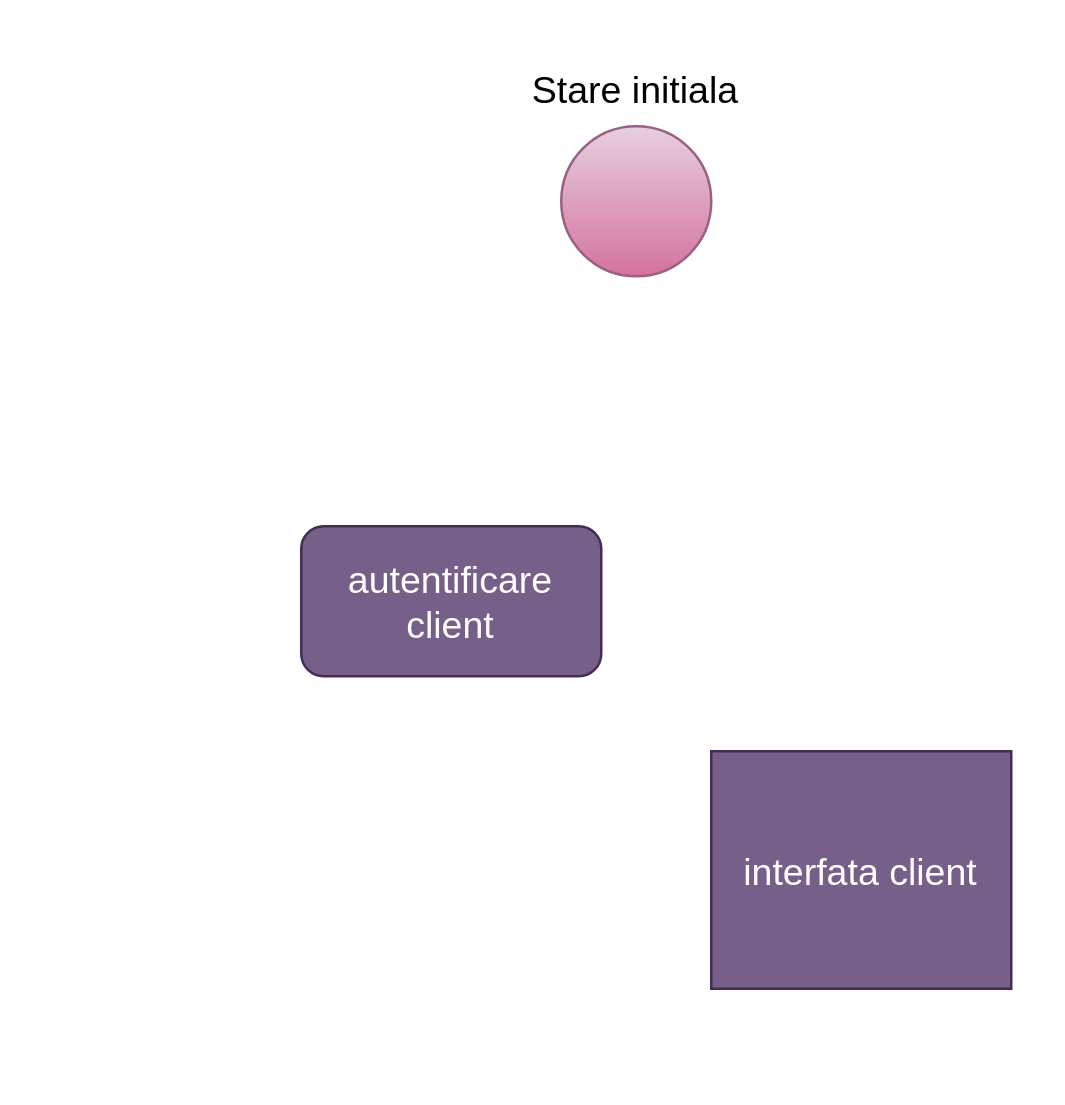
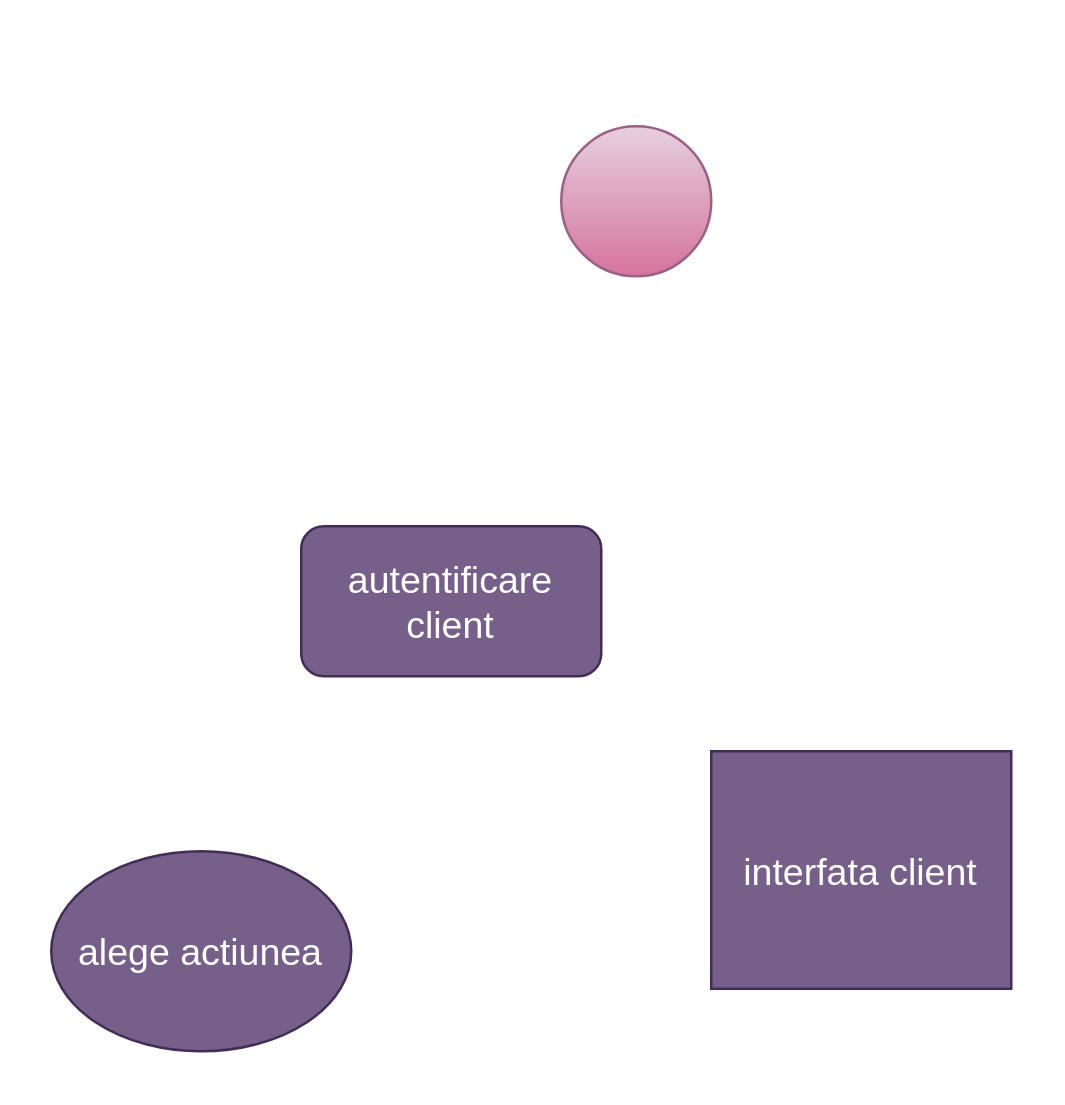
(636, 89) -> none
none -> (201, 951)
